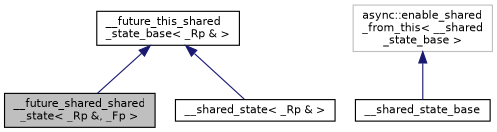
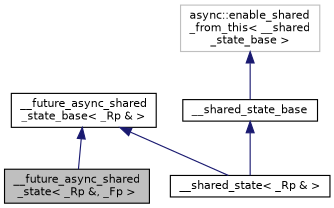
(168, 28) -> (84, 110)
(80, 110) -> (77, 186)
none -> (250, 154)
